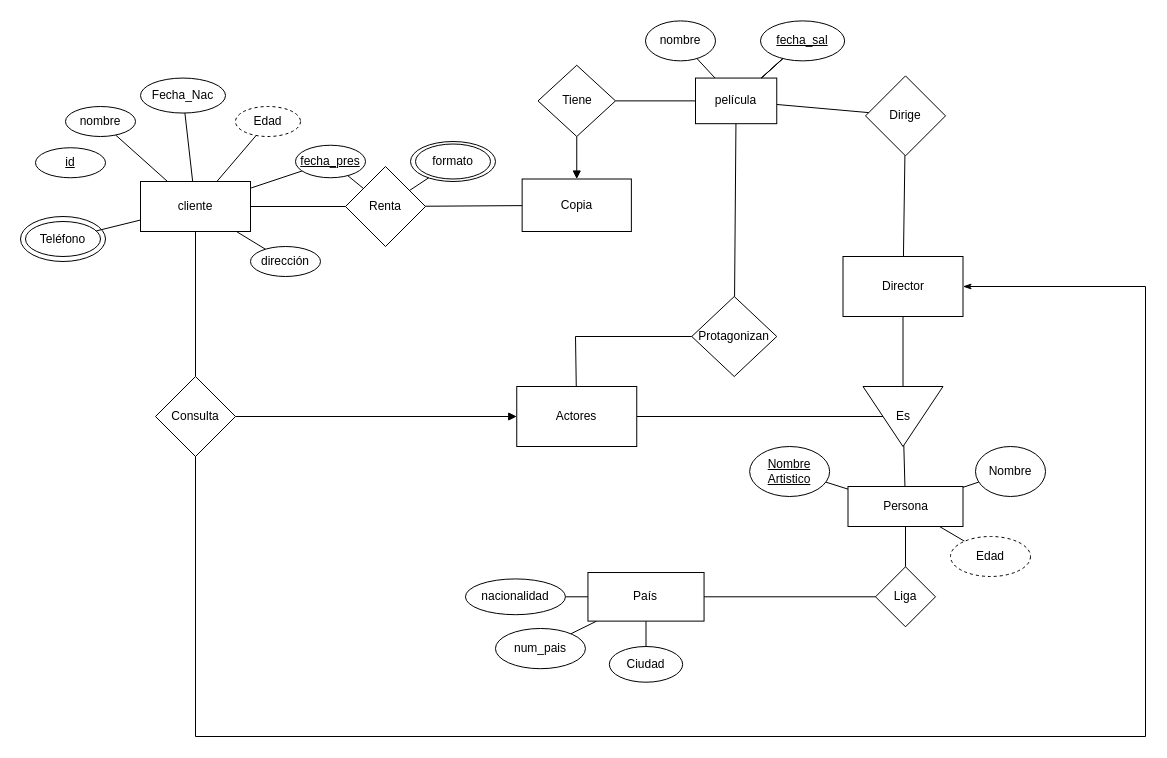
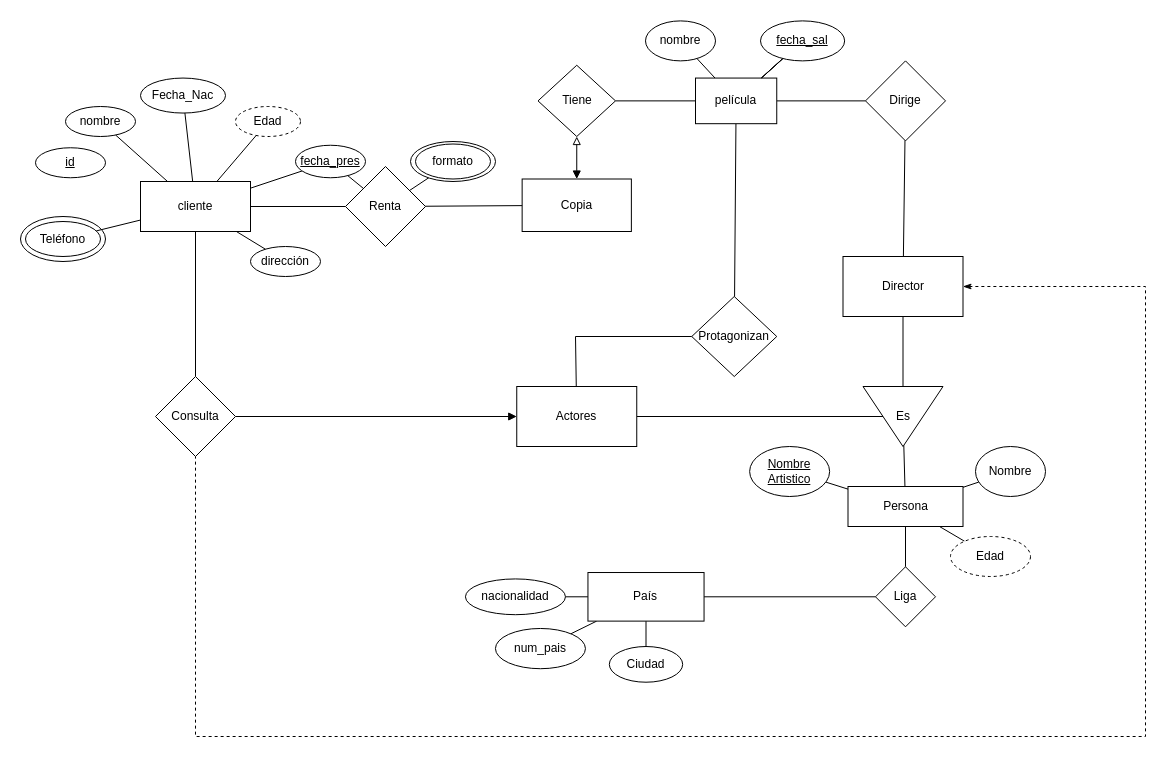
(906, 116) -> (906, 101)
(577, 142) -> (577, 146)
(844, 737) -> (844, 737)
